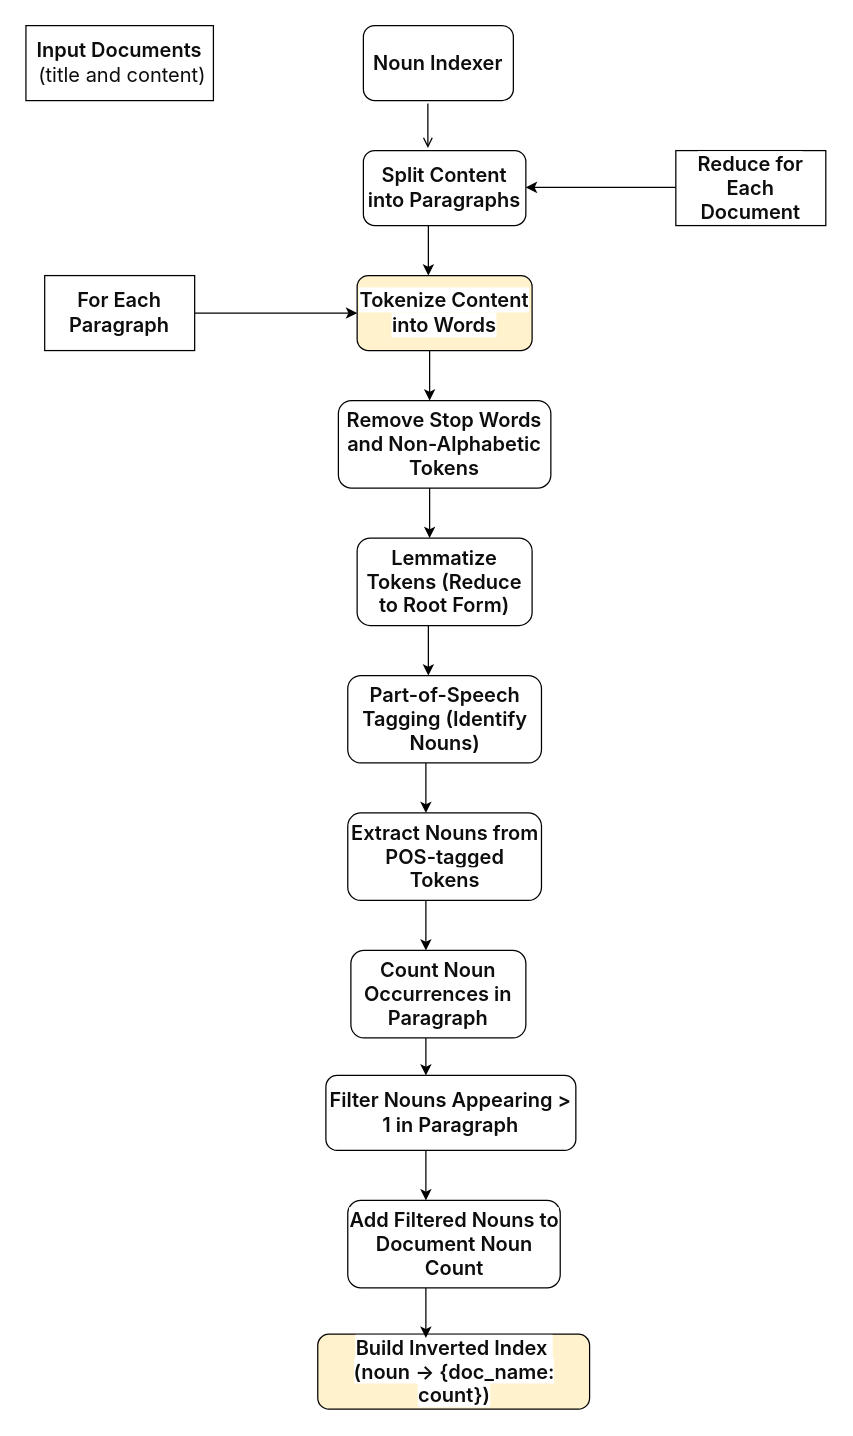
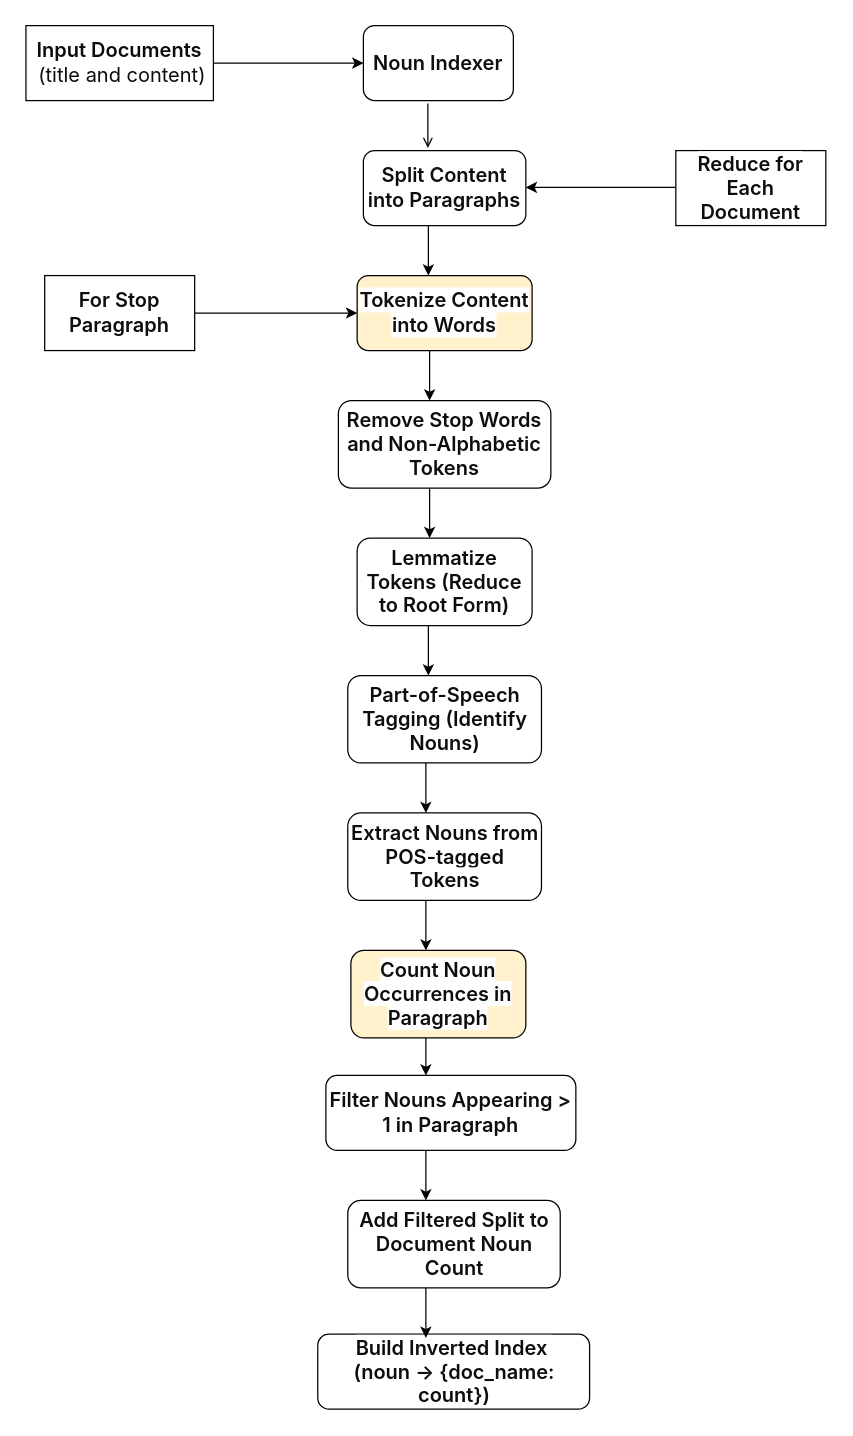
none -> (284, 63)
(119, 313) -> (119, 313)
(438, 994) -> (438, 994)
(454, 1244) -> (454, 1244)
(453, 1372) -> (453, 1372)
